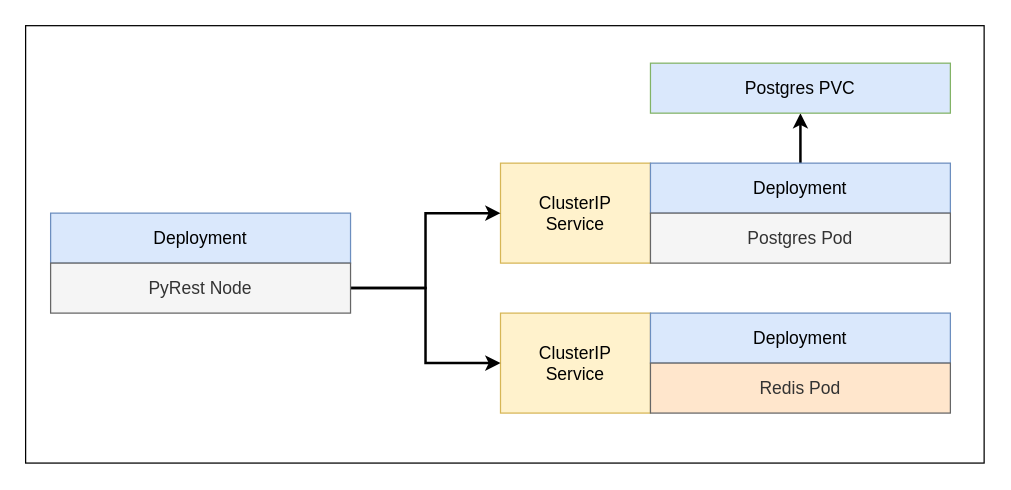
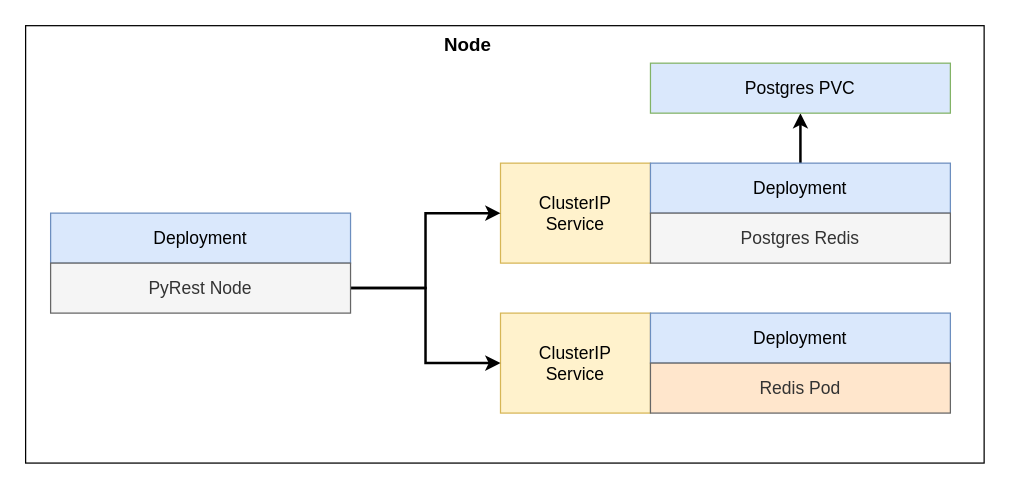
none -> (468, 44)
(801, 238) -> (801, 238)
